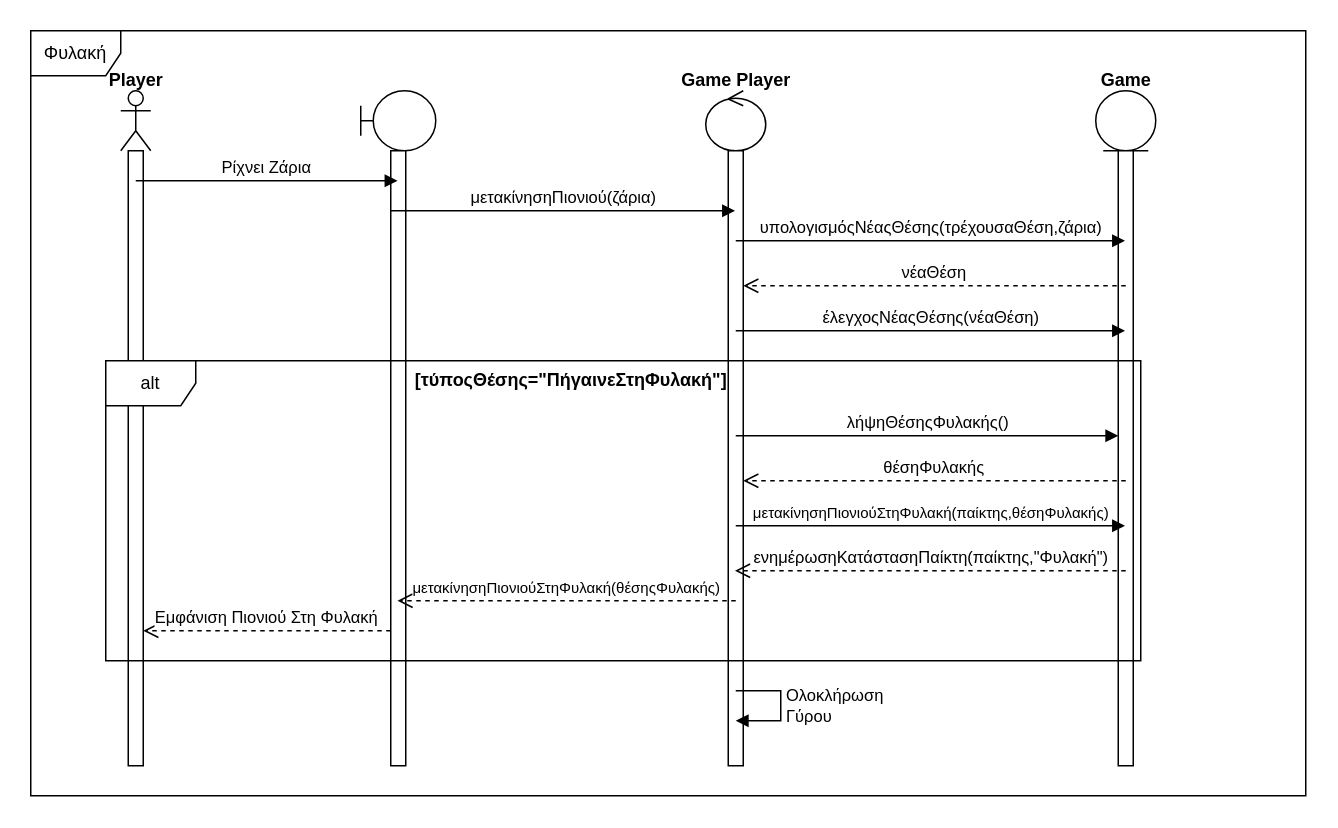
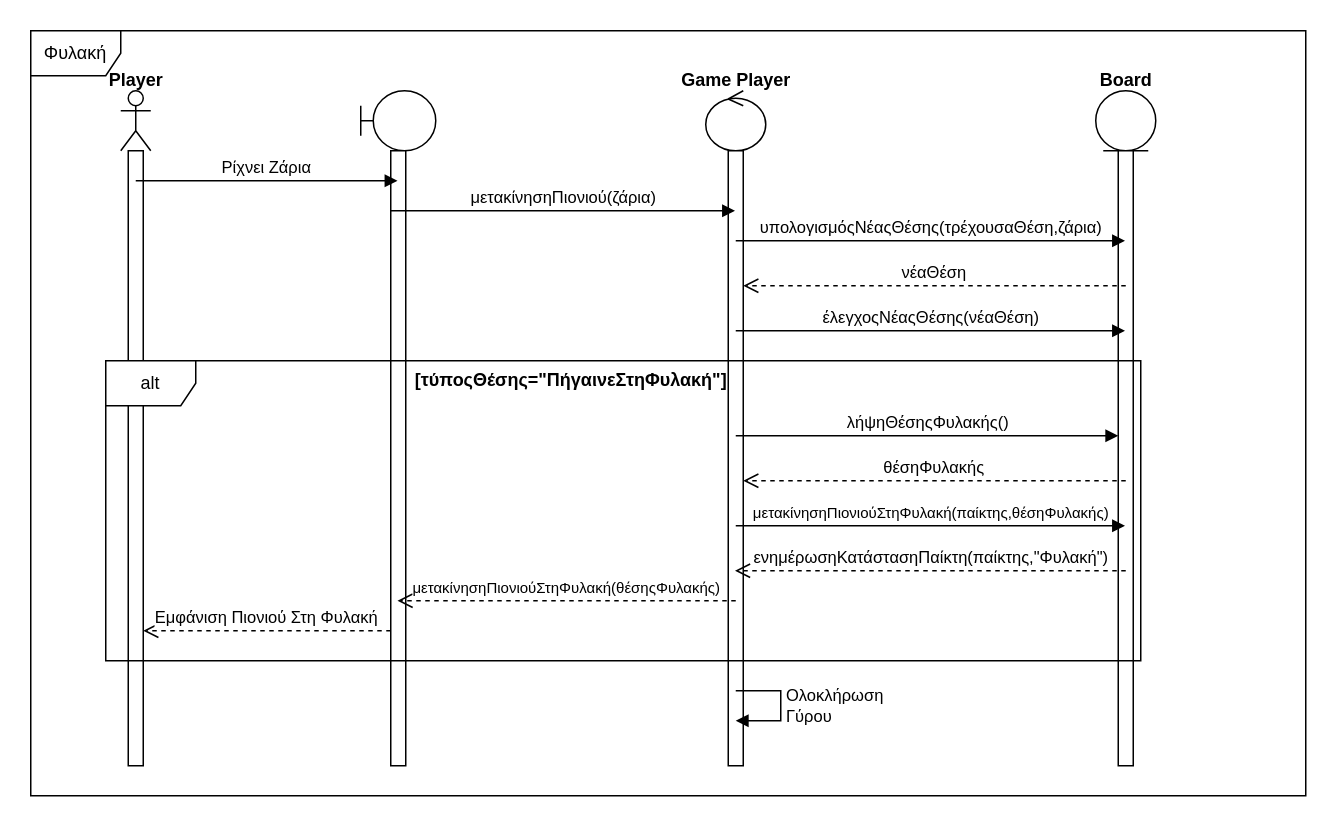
(1127, 80) -> (1127, 80)
